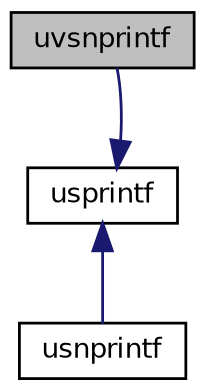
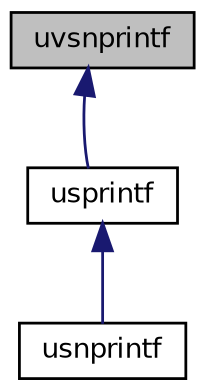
(121, 104) -> (84, 132)
